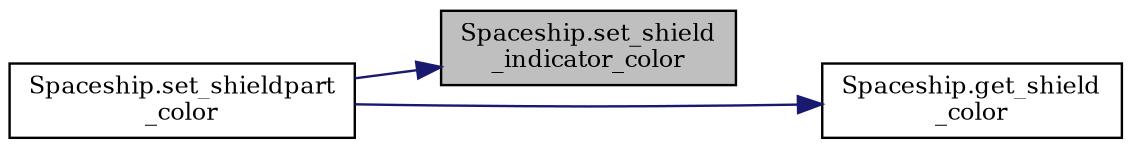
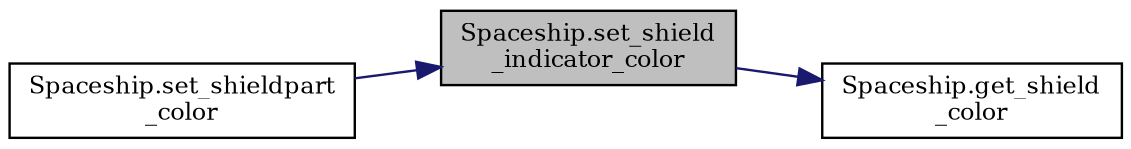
(576, 106) -> (767, 72)
